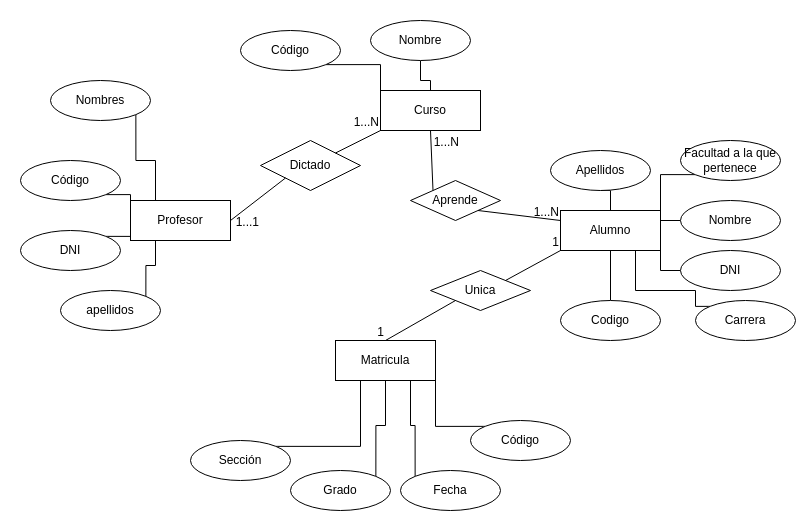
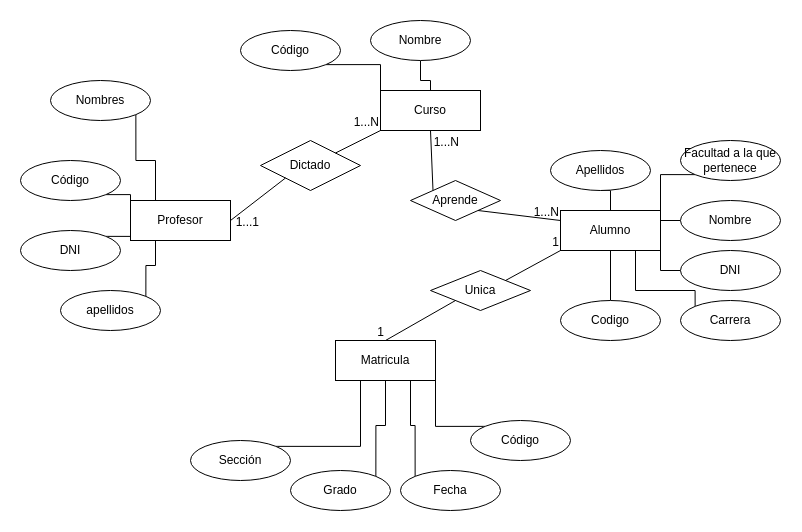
(746, 321) -> (731, 321)
